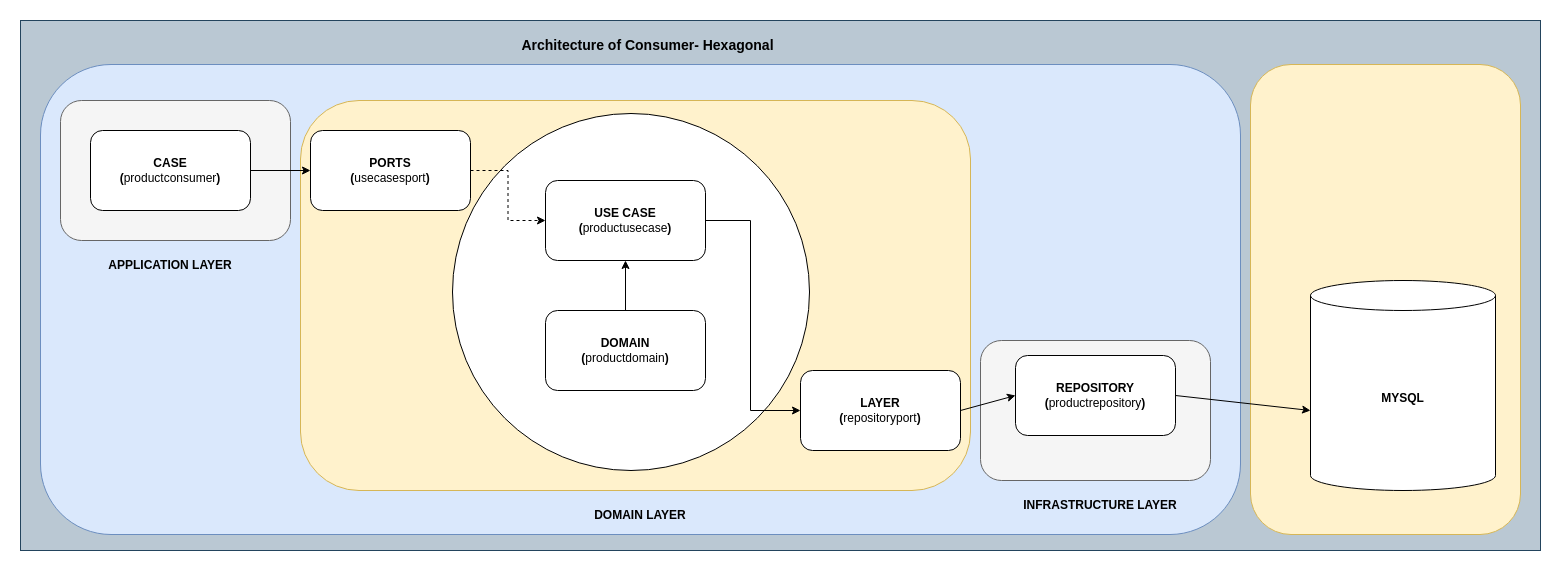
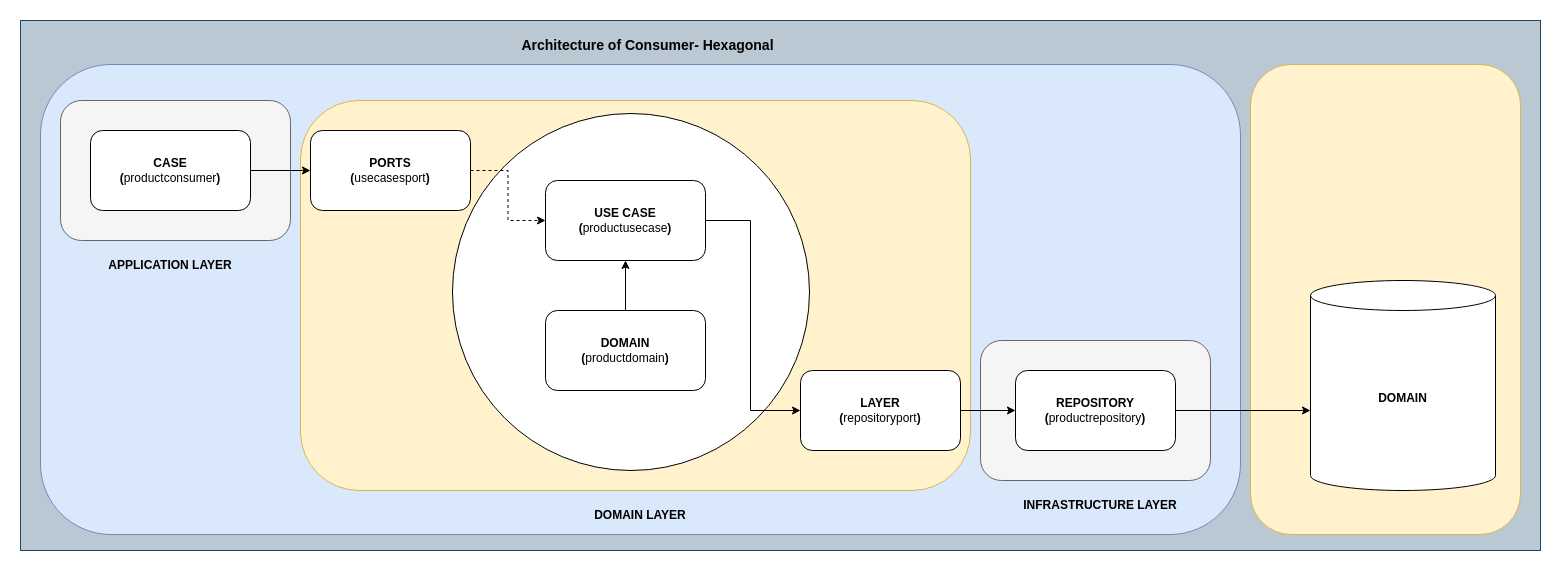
(1096, 396) -> (1096, 411)
(1403, 399) -> (1403, 399)
